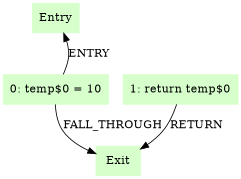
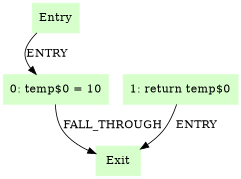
(68, 58) -> (26, 49)
(197, 125) -> (197, 125)
